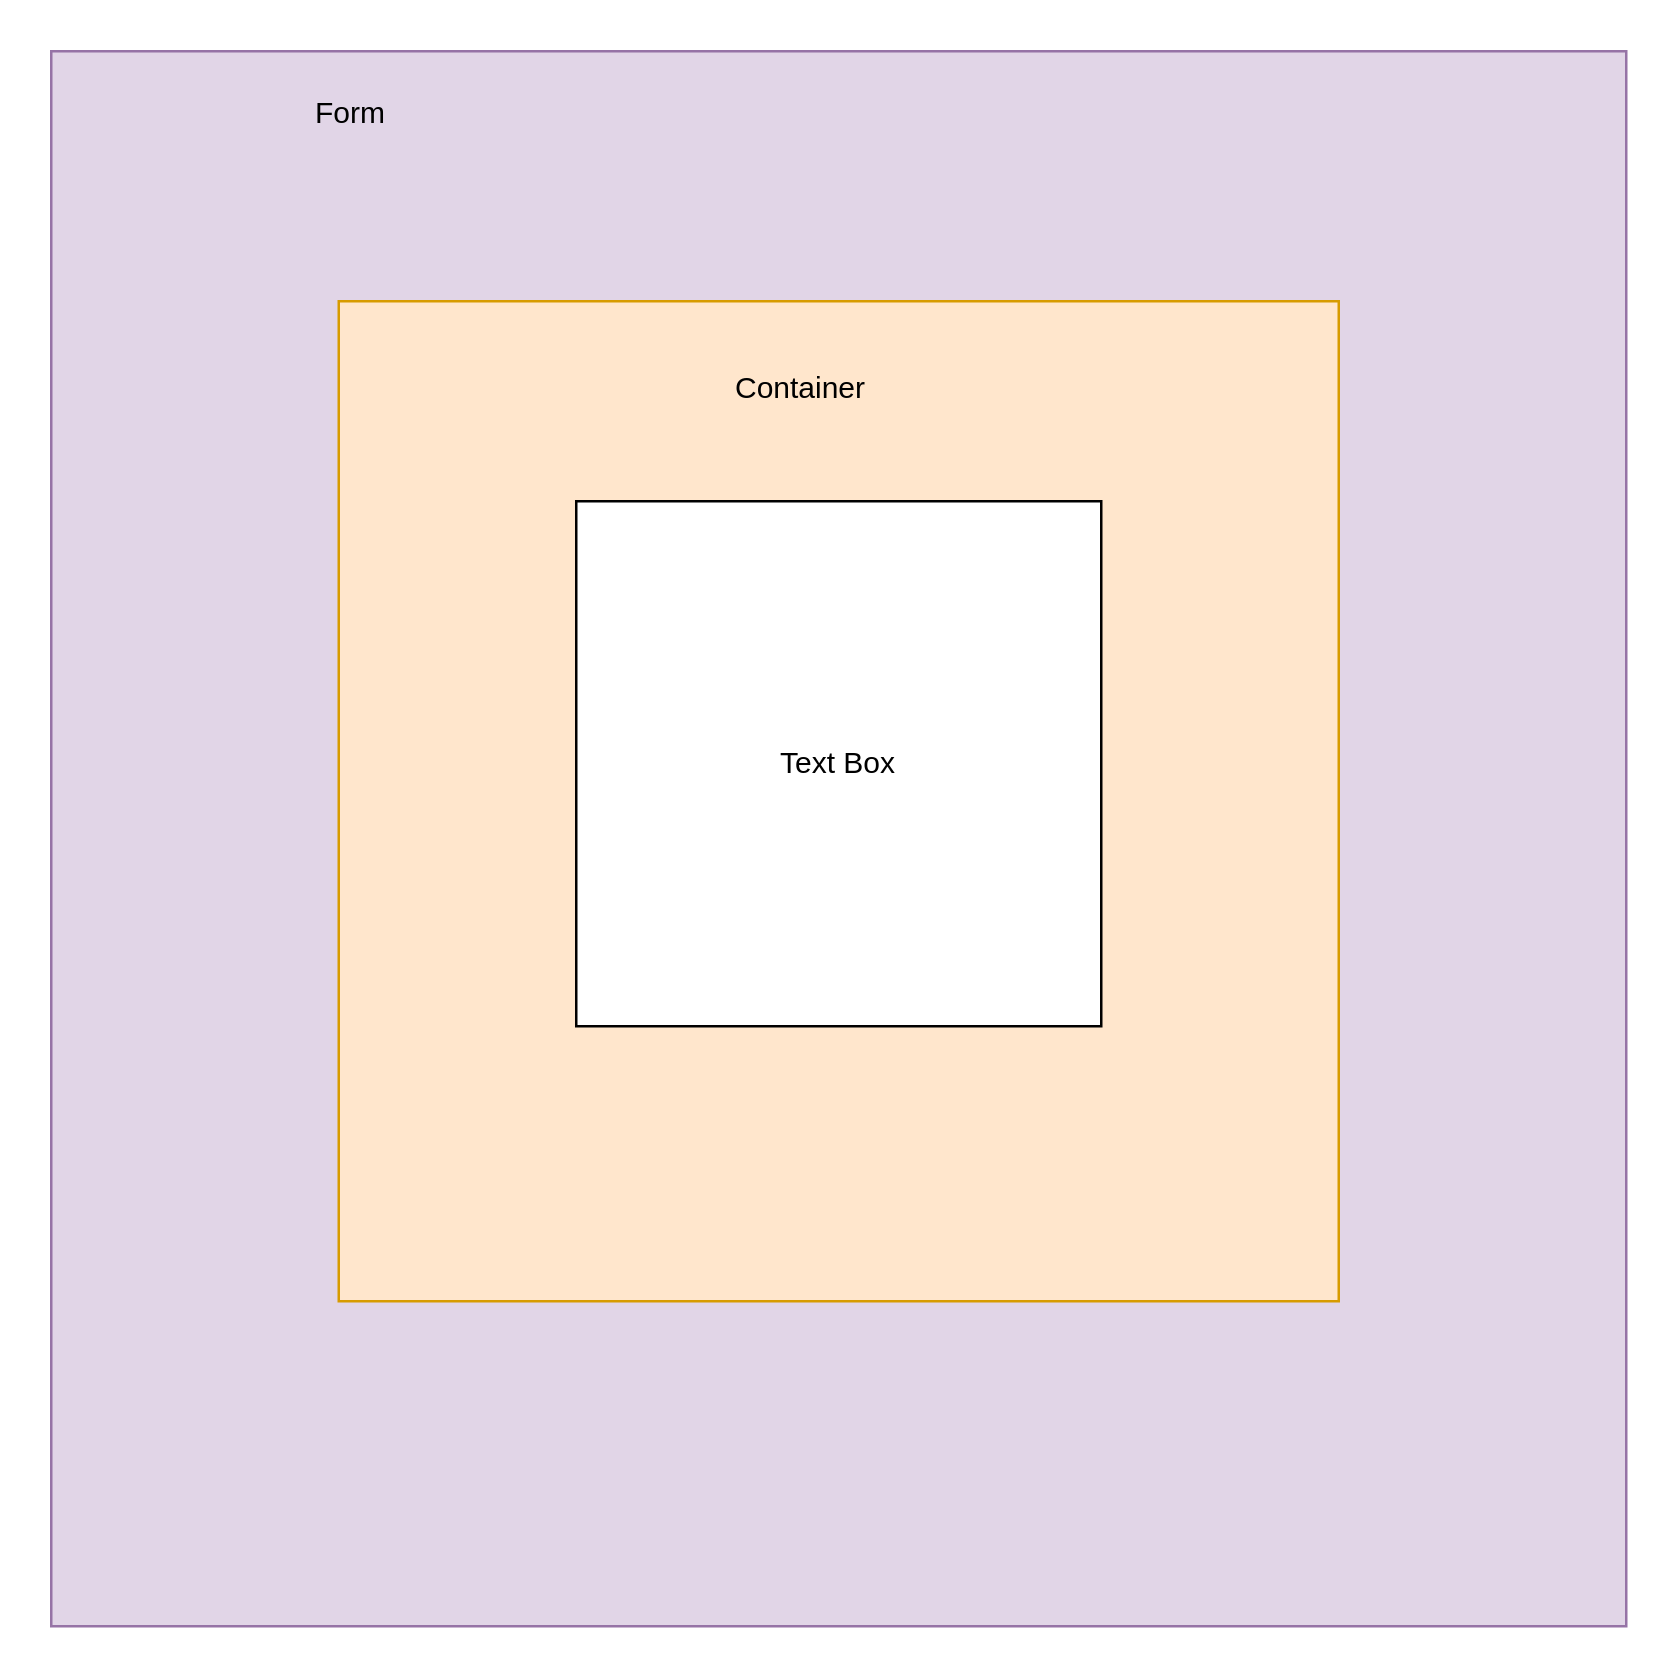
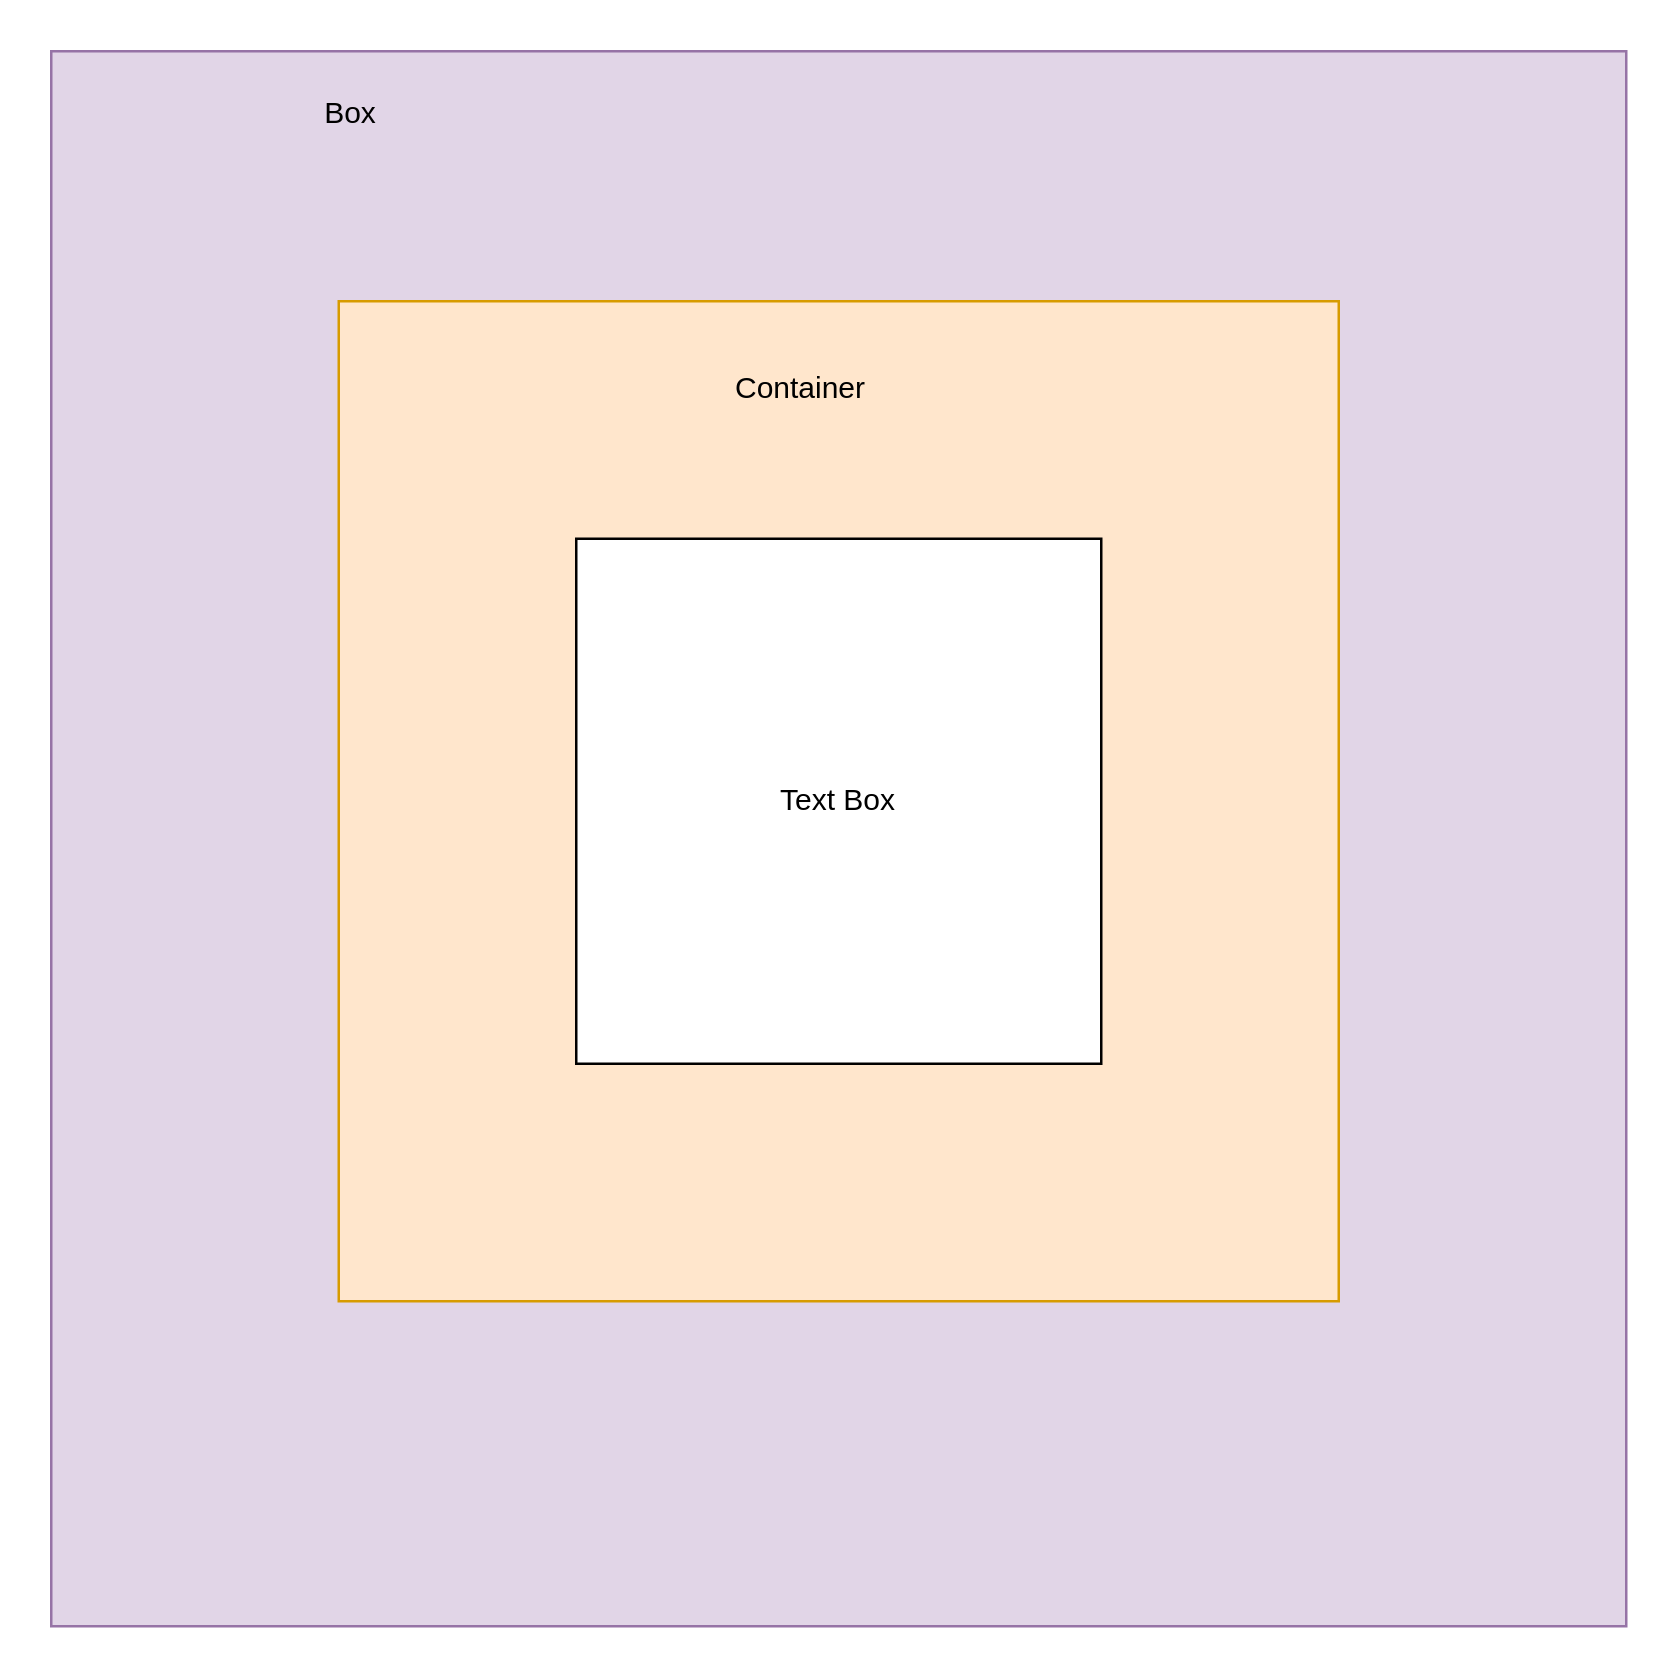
(351, 114) -> (351, 114)
(839, 764) -> (839, 801)
